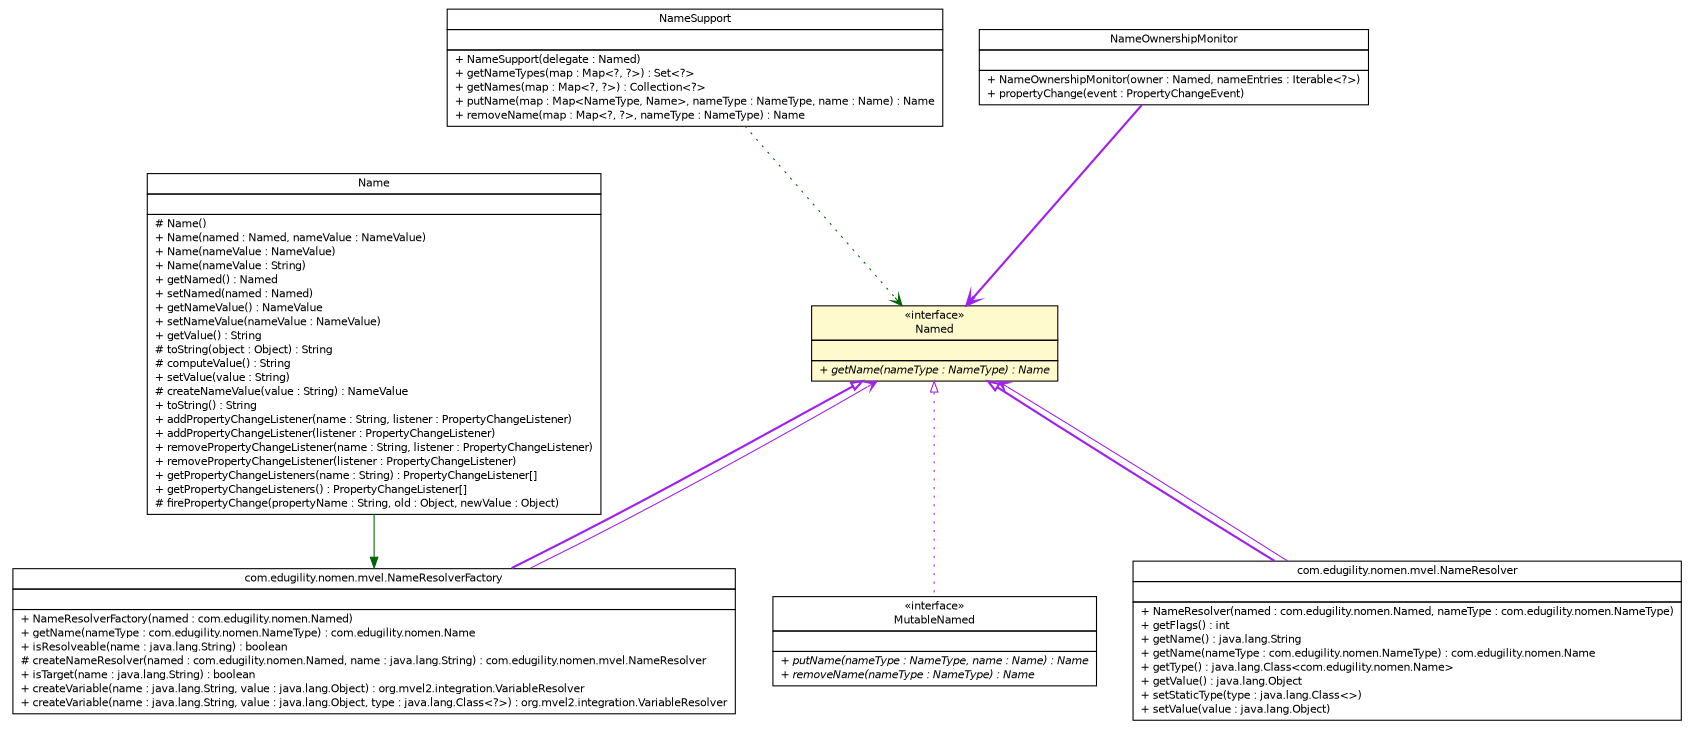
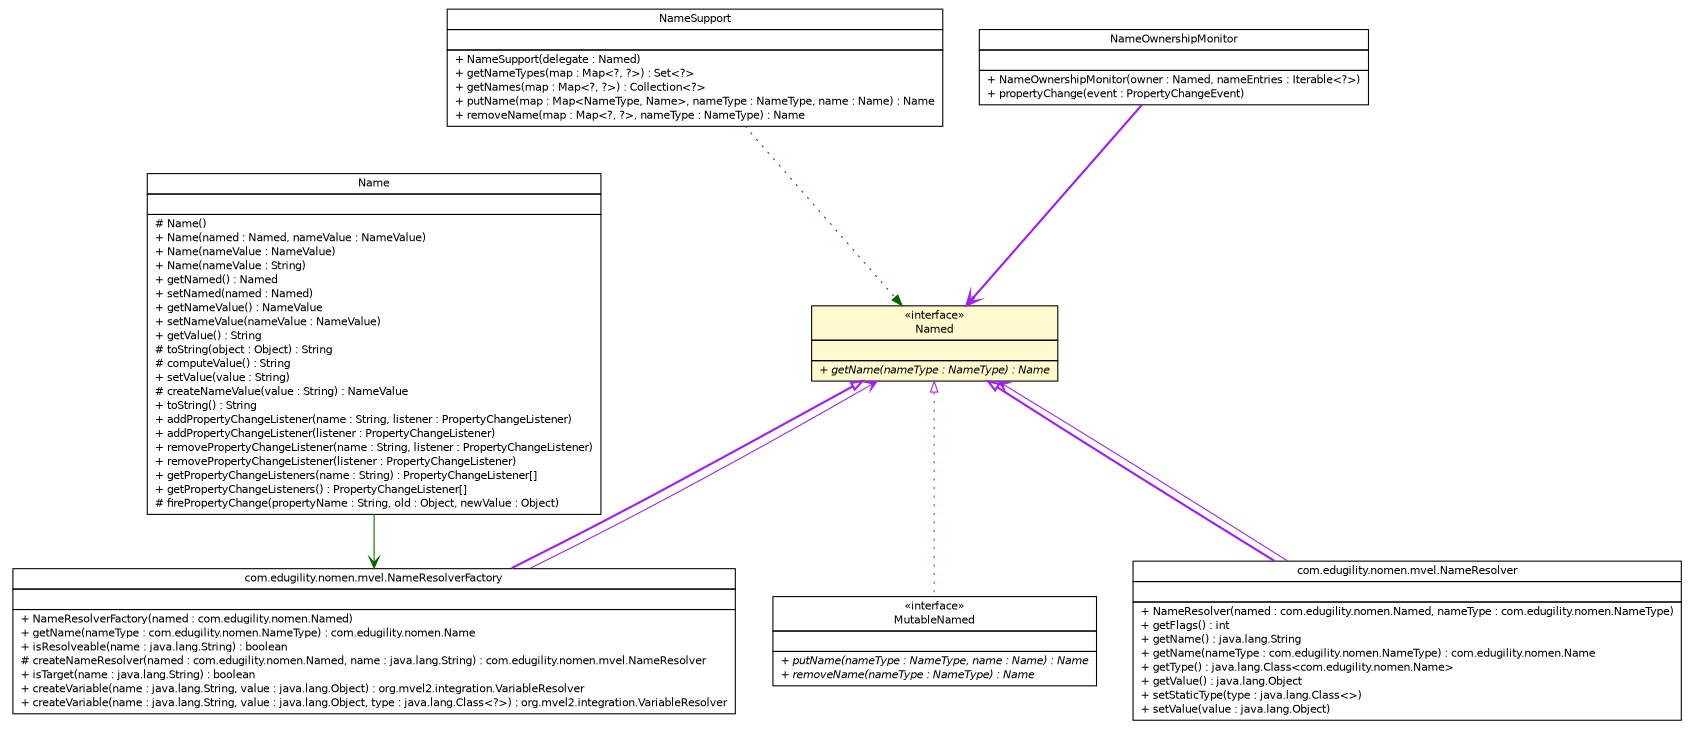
(820, 212) -> (820, 212)
(374, 535) -> (374, 535)
